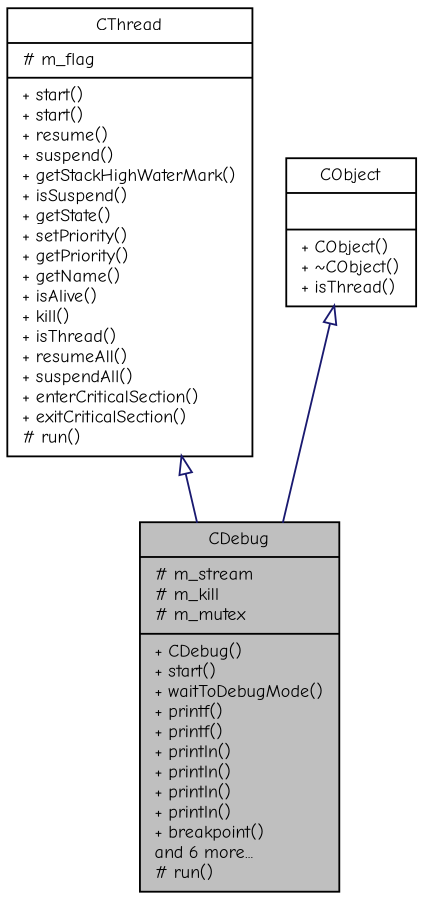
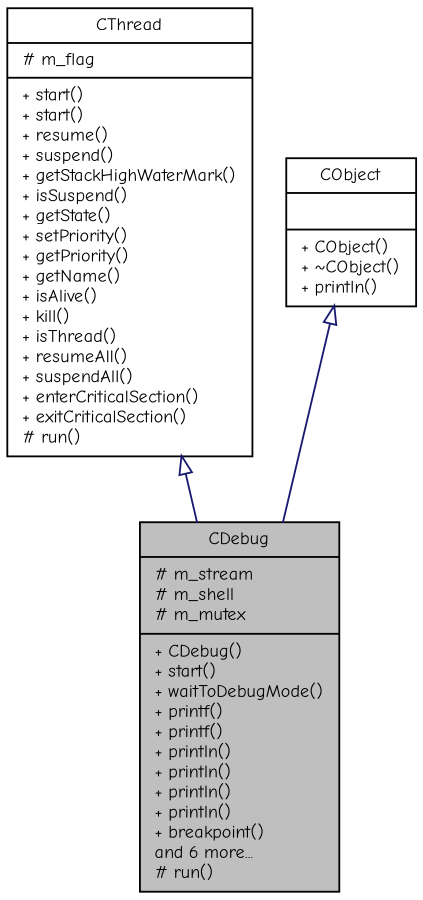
(348, 287) -> (340, 287)
(187, 594) -> (195, 594)
